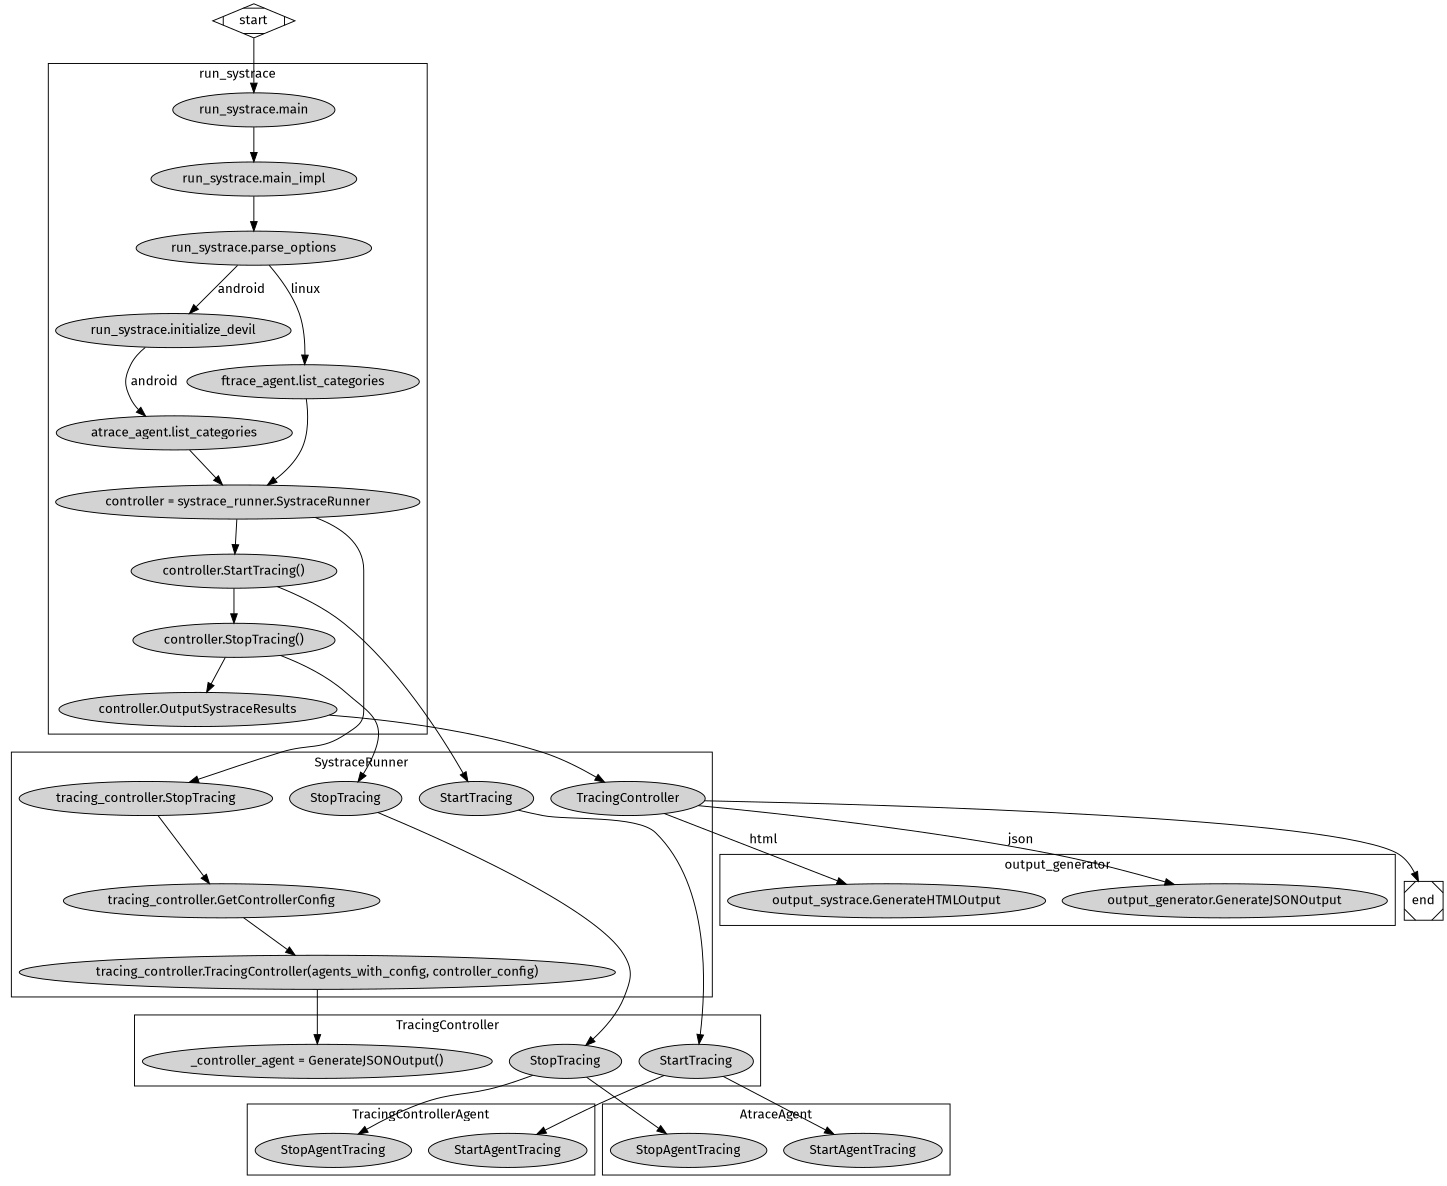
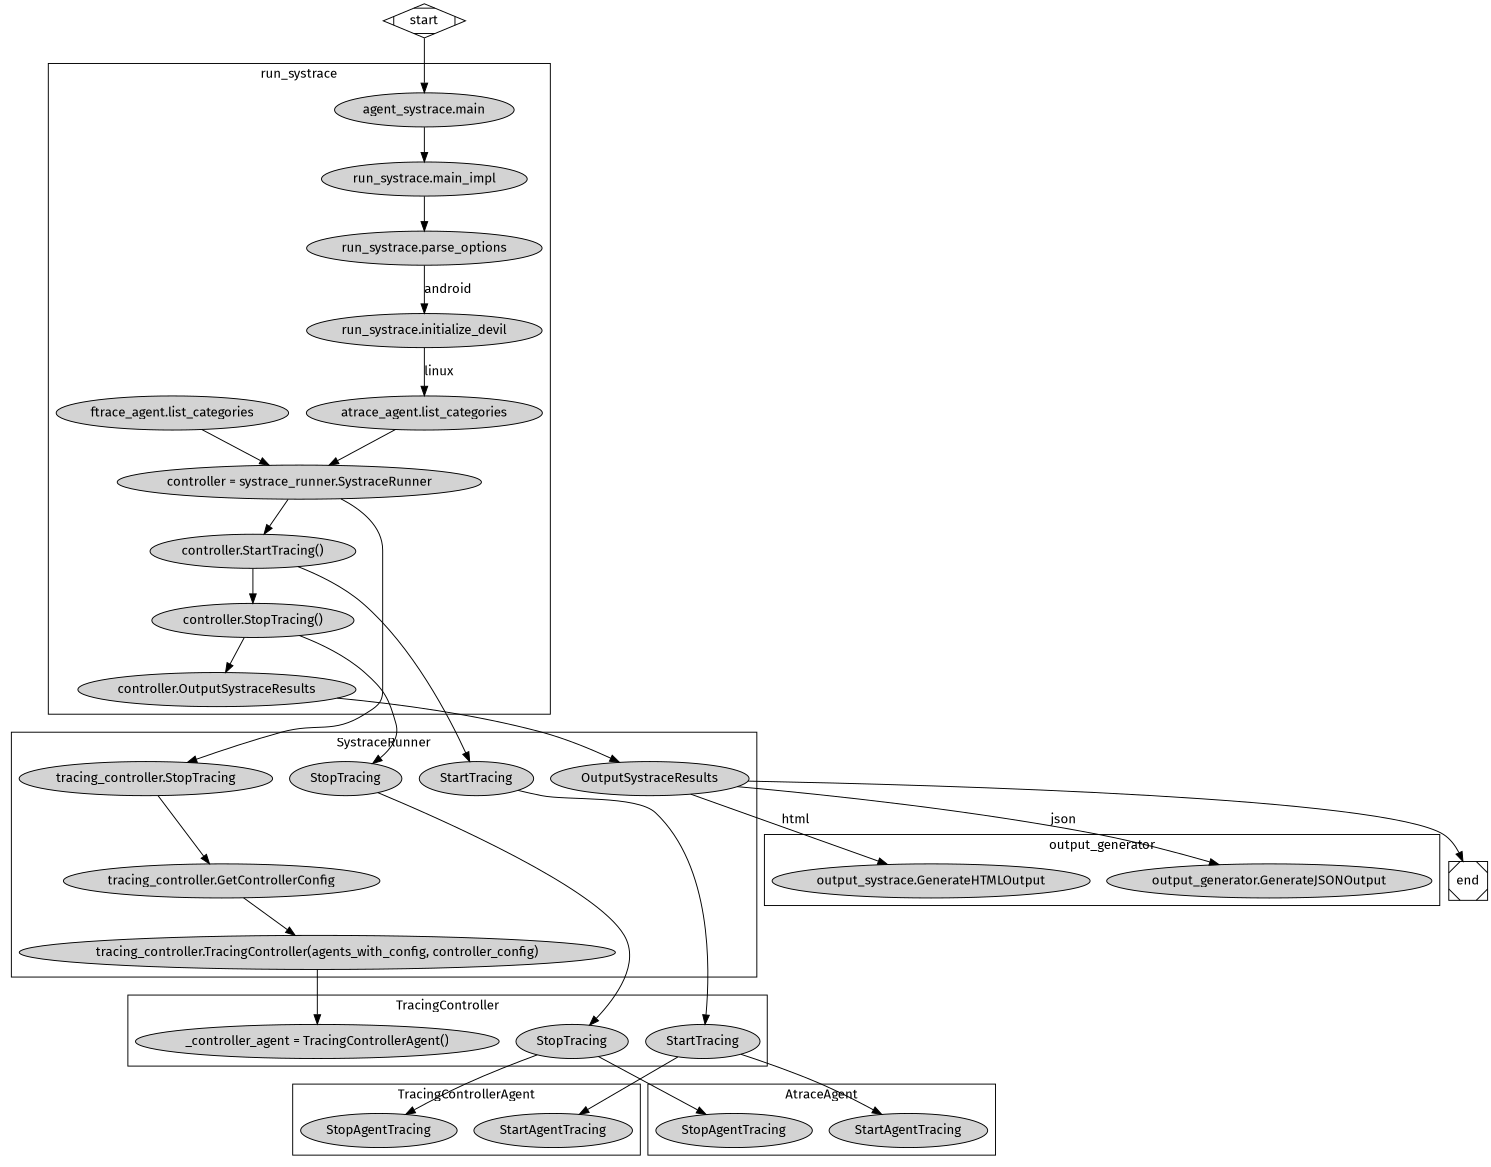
(254, 110) -> (424, 110)
(296, 306) -> none
(154, 382) -> (439, 372)
(628, 799) -> (650, 779)
(317, 1061) -> (317, 1041)
